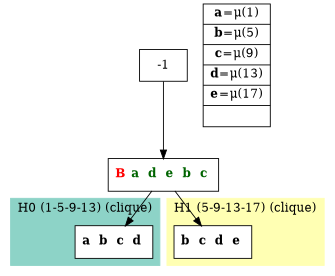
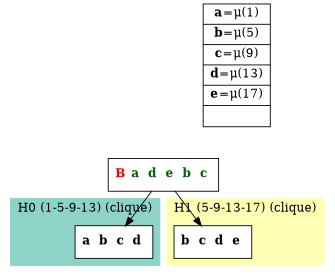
(163, 65) -> none
